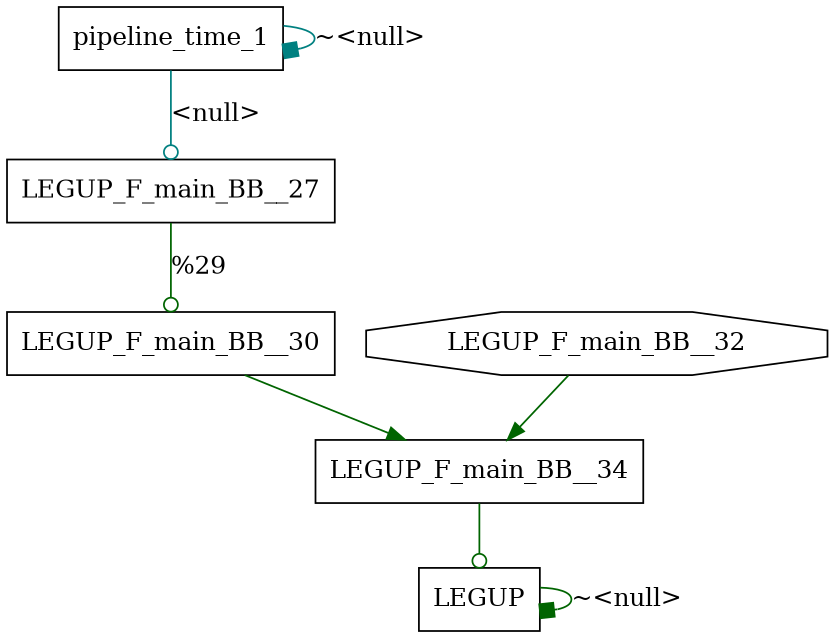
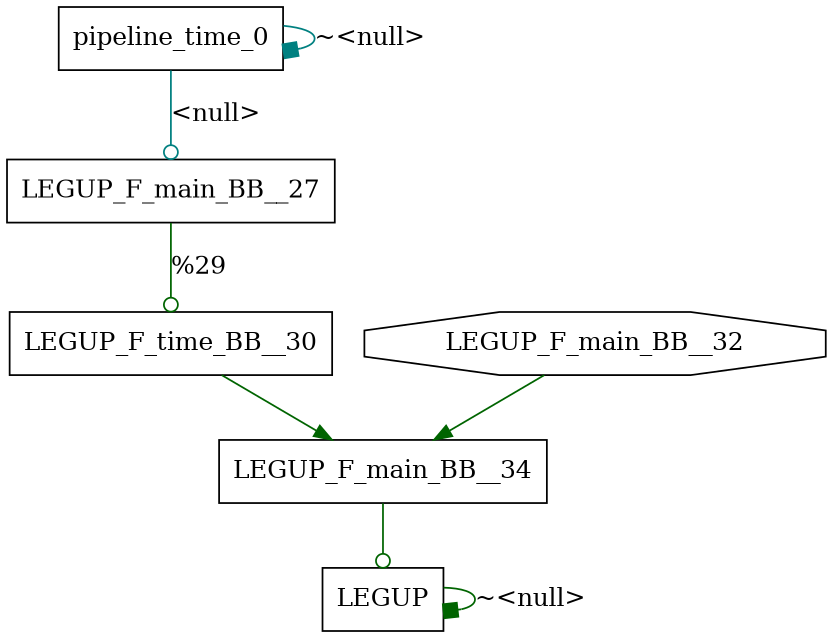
(171, 39) -> (171, 39)
(171, 344) -> (171, 344)
